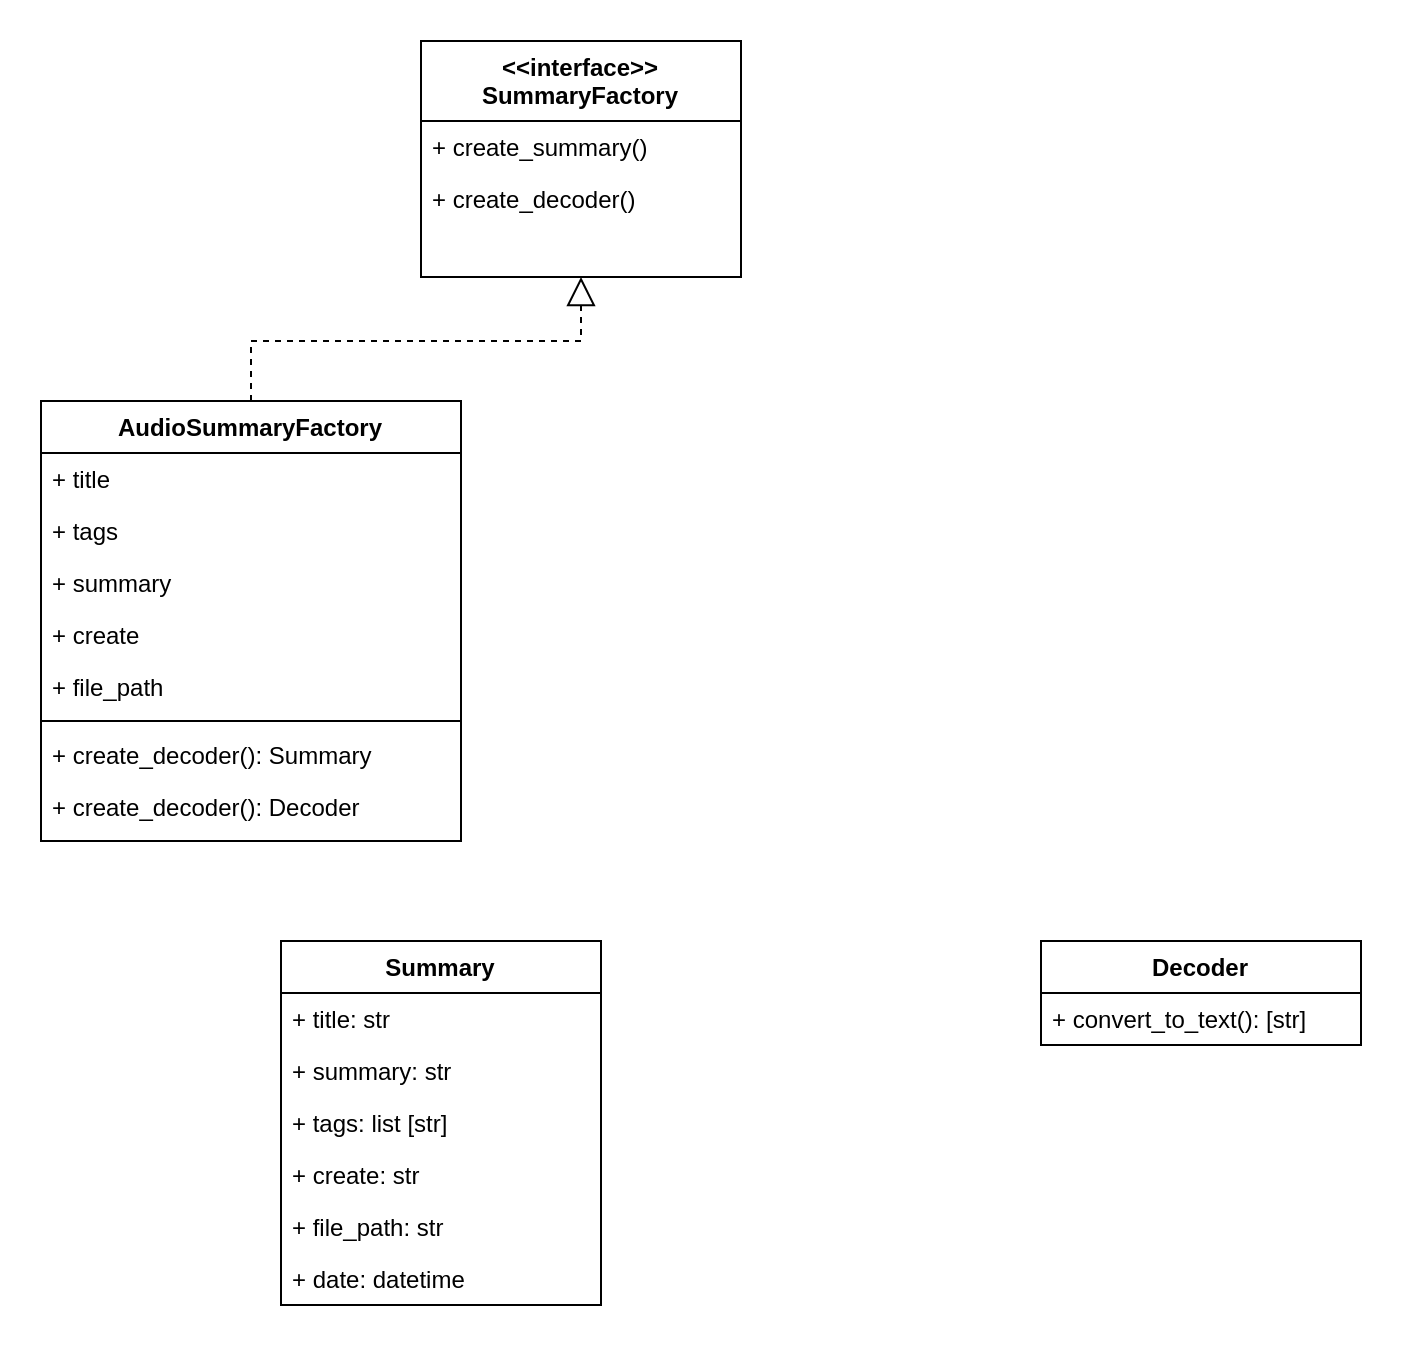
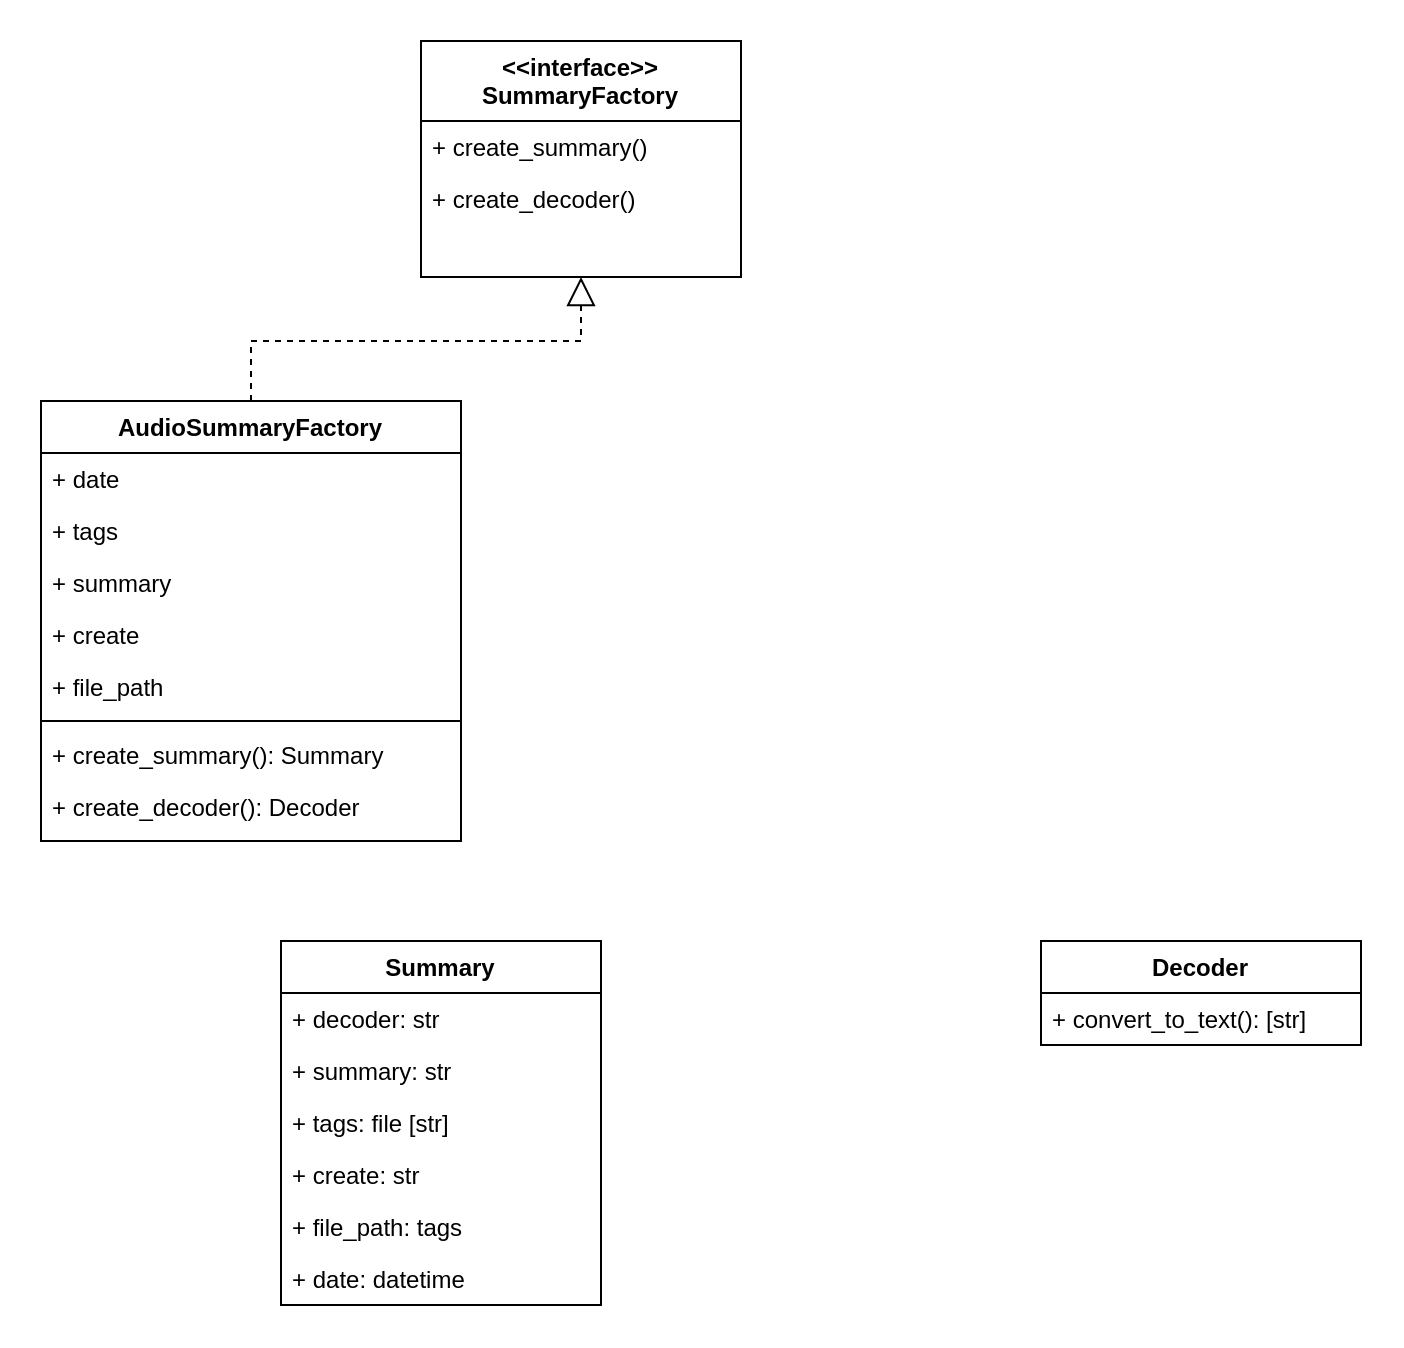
(90, 480) -> (89, 480)
(224, 756) -> (224, 756)
(358, 1021) -> (378, 1021)
(395, 1125) -> (395, 1125)
(385, 1229) -> (392, 1229)
